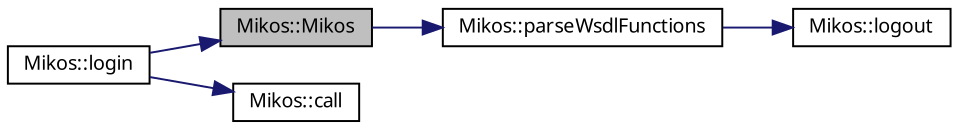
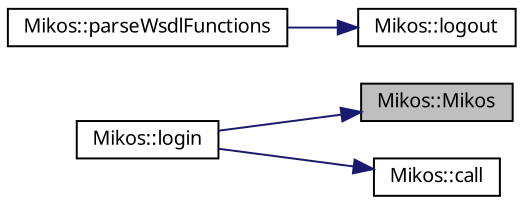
(397, 28) -> none
